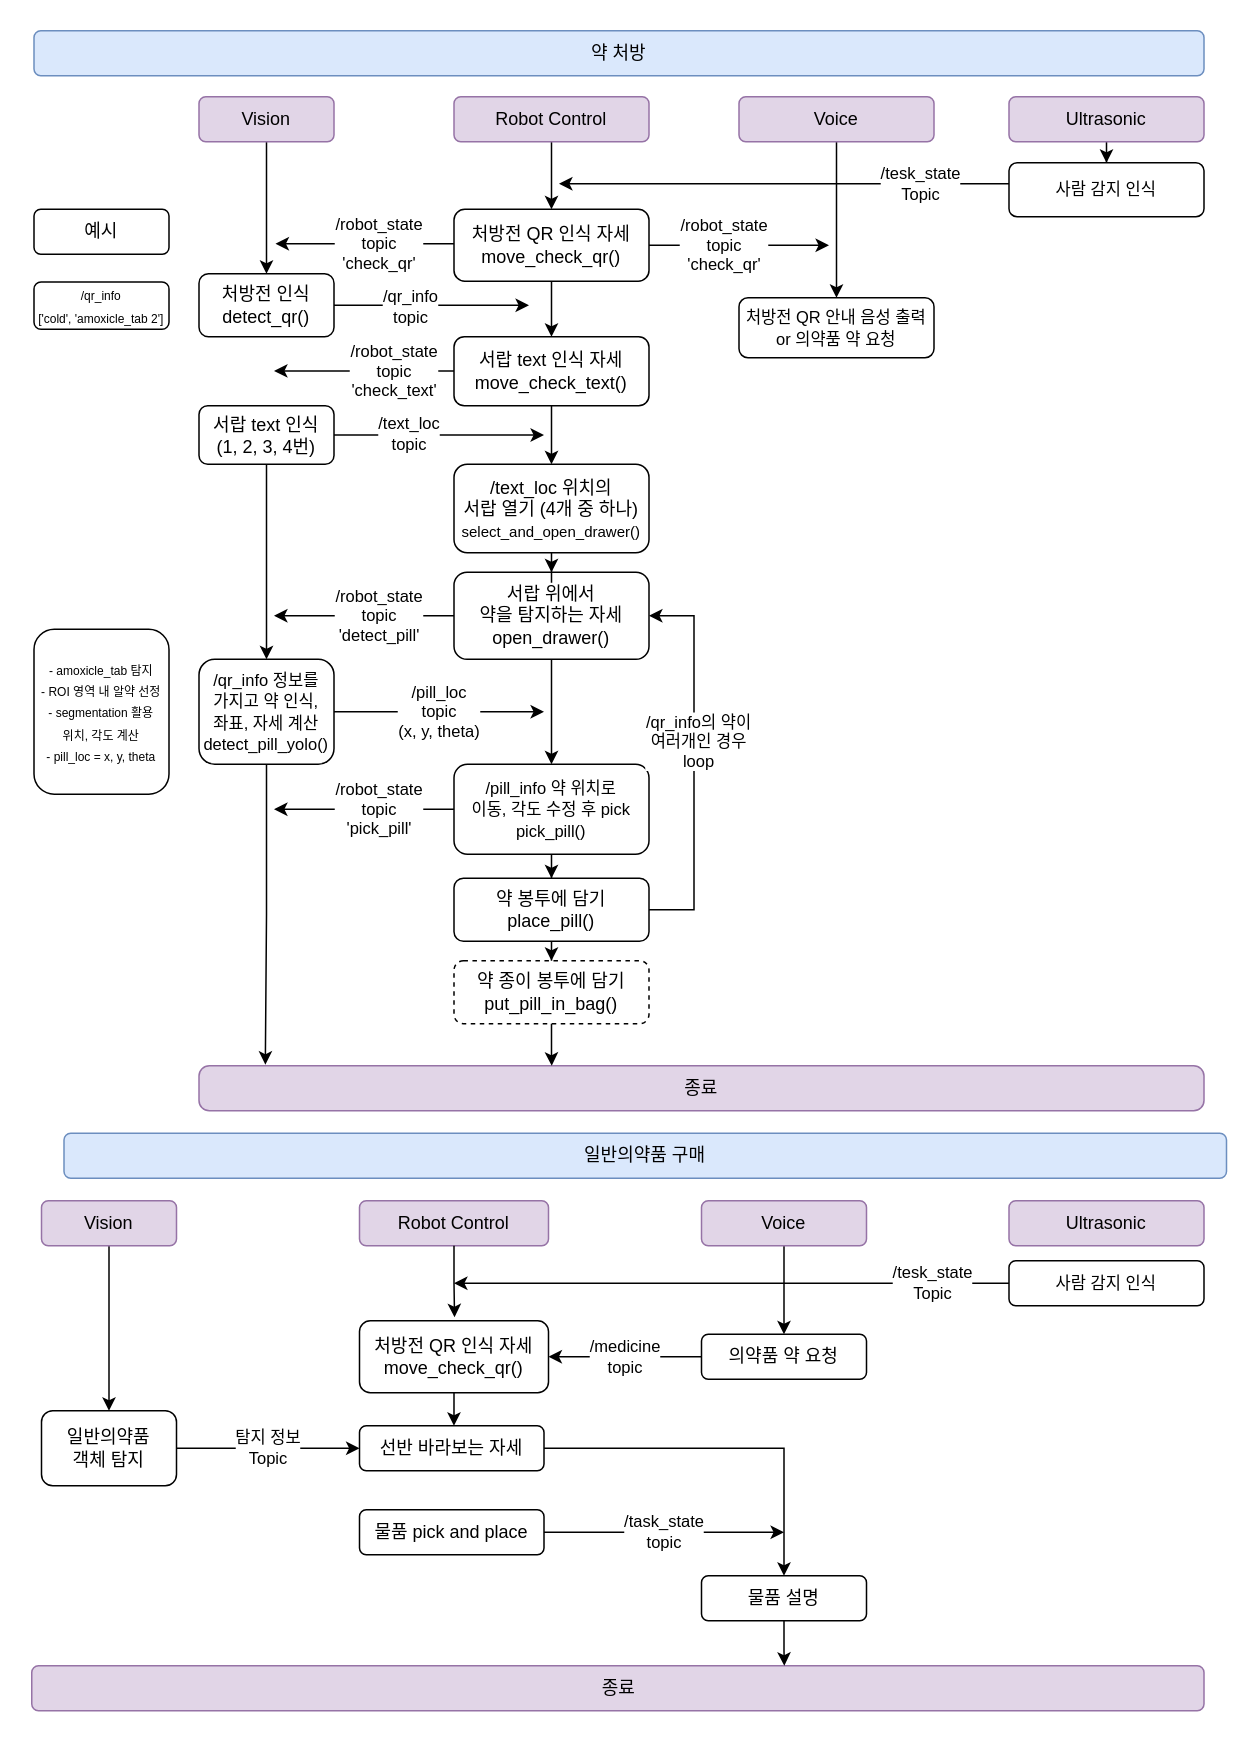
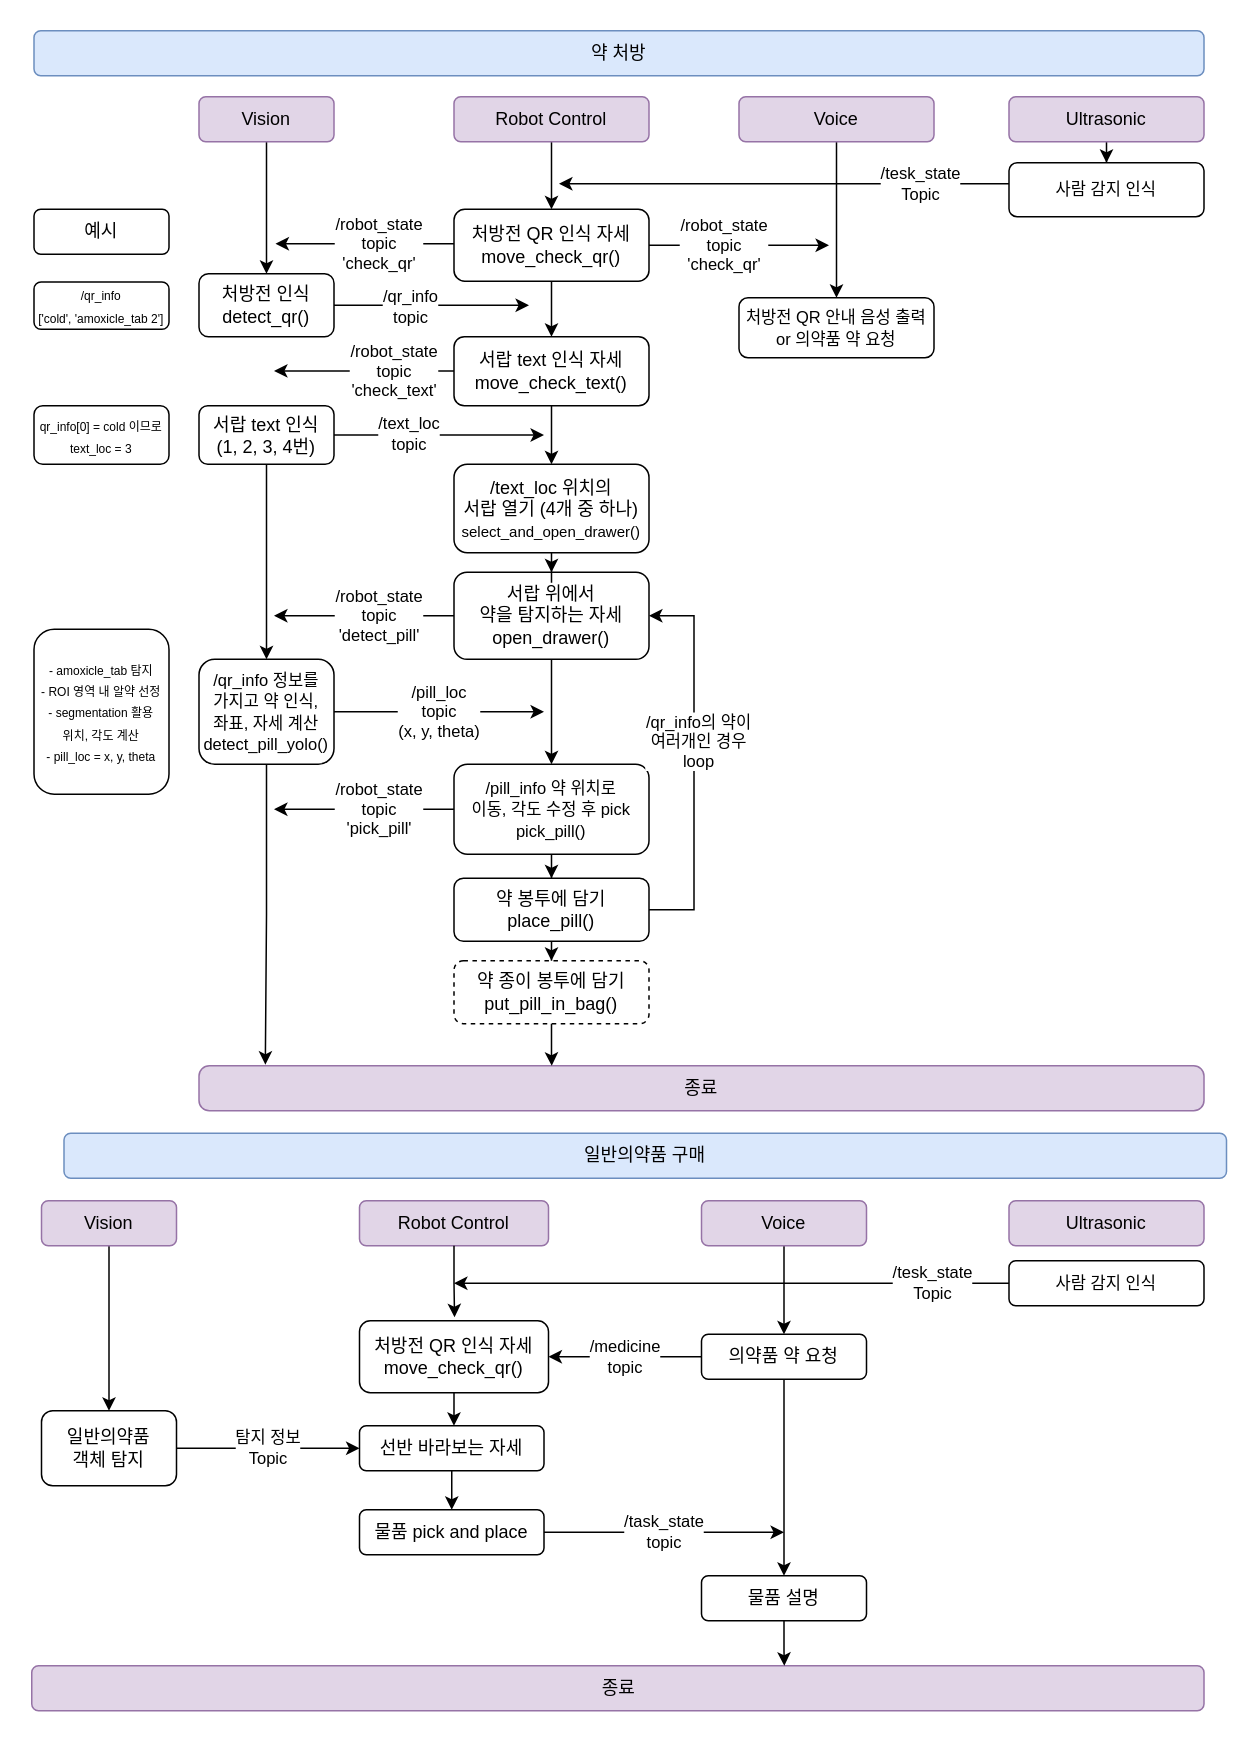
none -> (101, 435)
none -> (784, 1412)
(662, 1448) -> (452, 1496)
